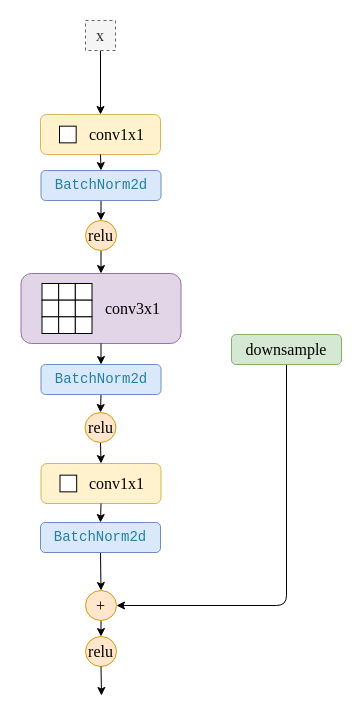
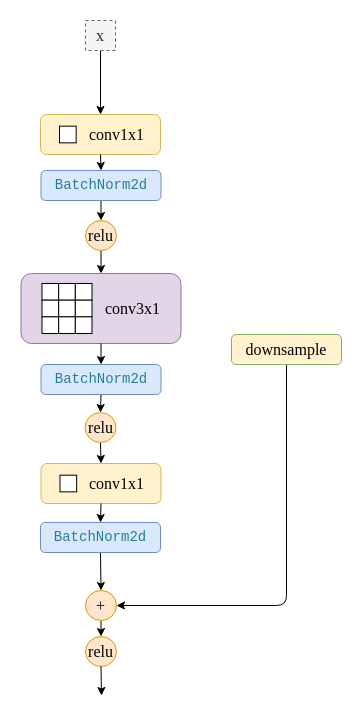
(287, 350) -> (287, 350)
